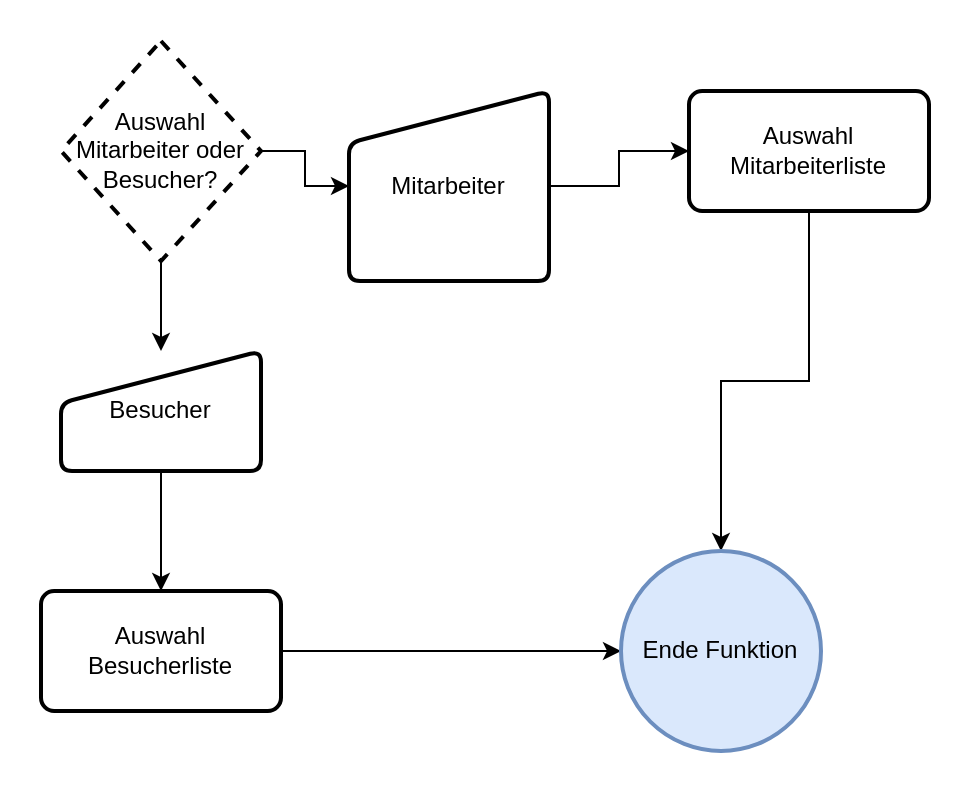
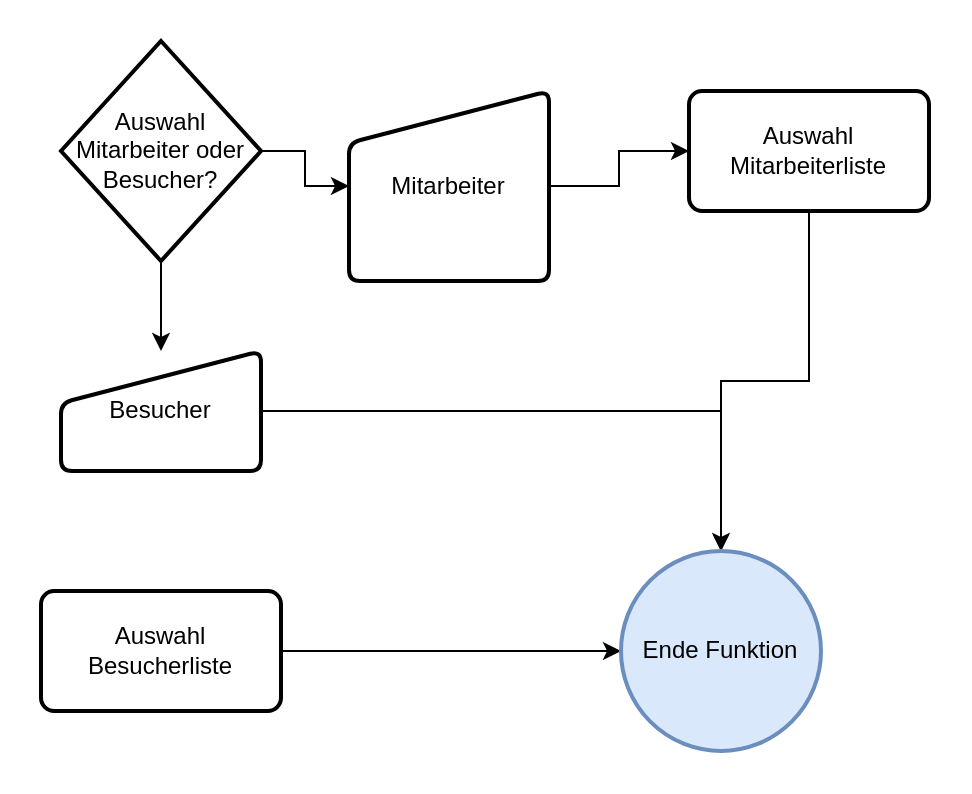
(161, 151) -> (161, 151)
(721, 408) -> (721, 408)
(161, 524) -> (489, 411)
